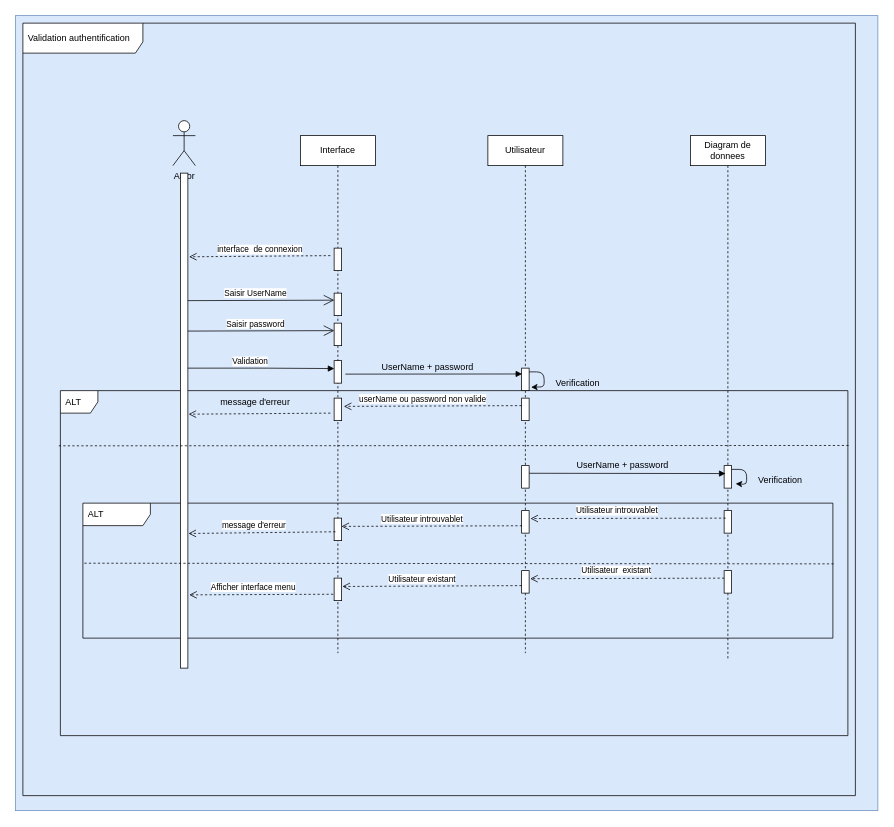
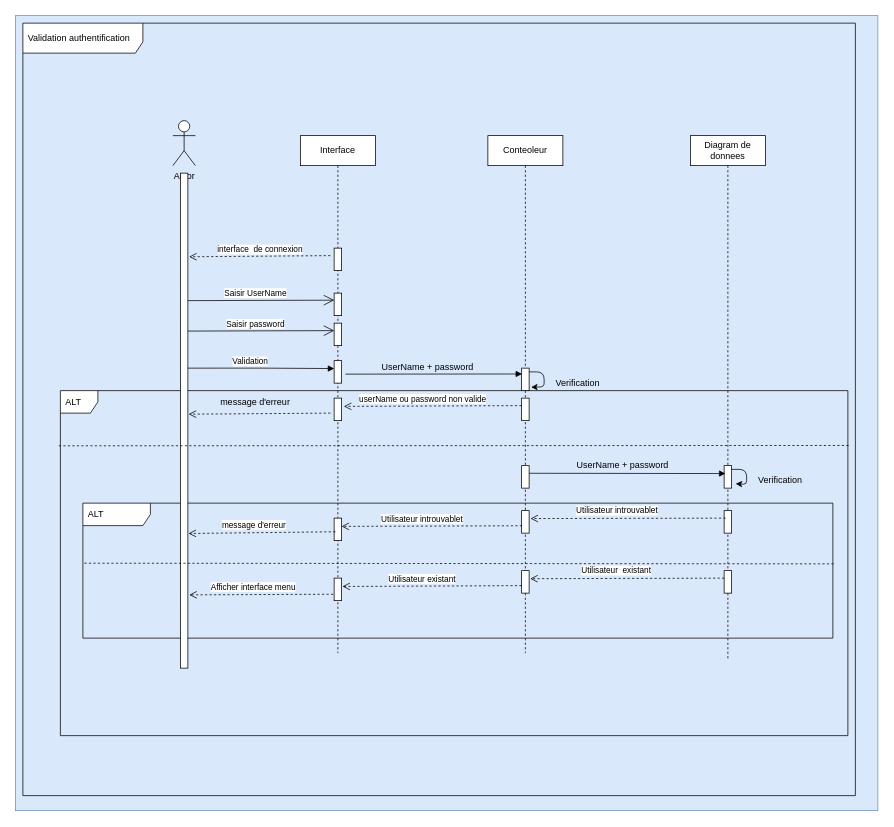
(525, 150) -> (525, 150)
